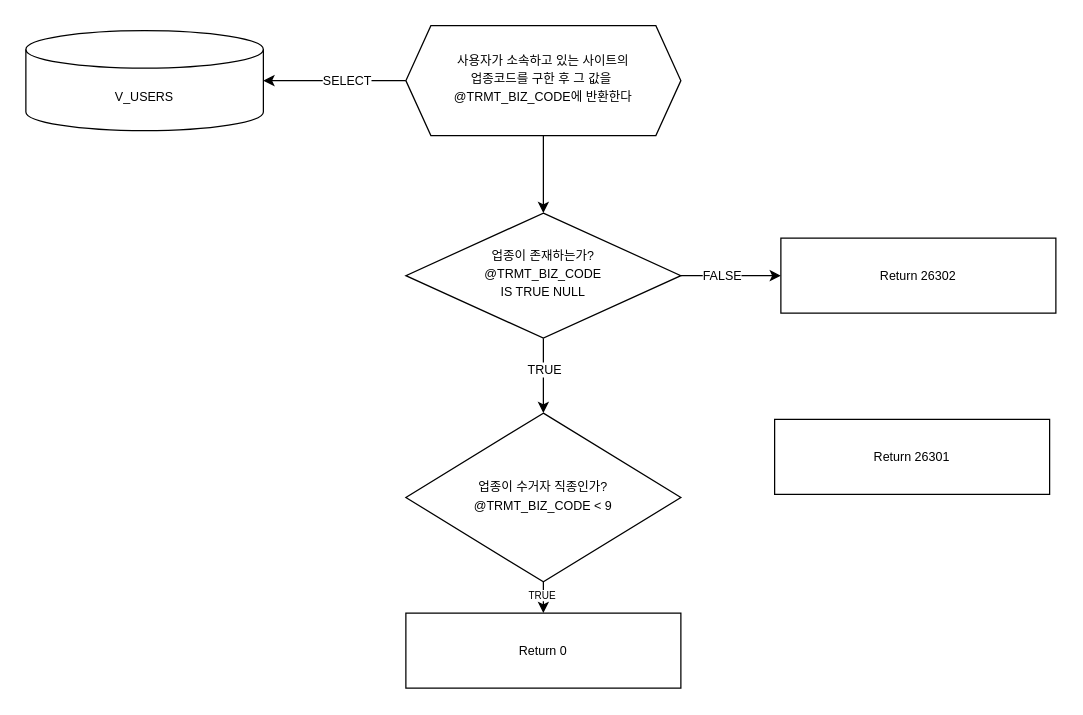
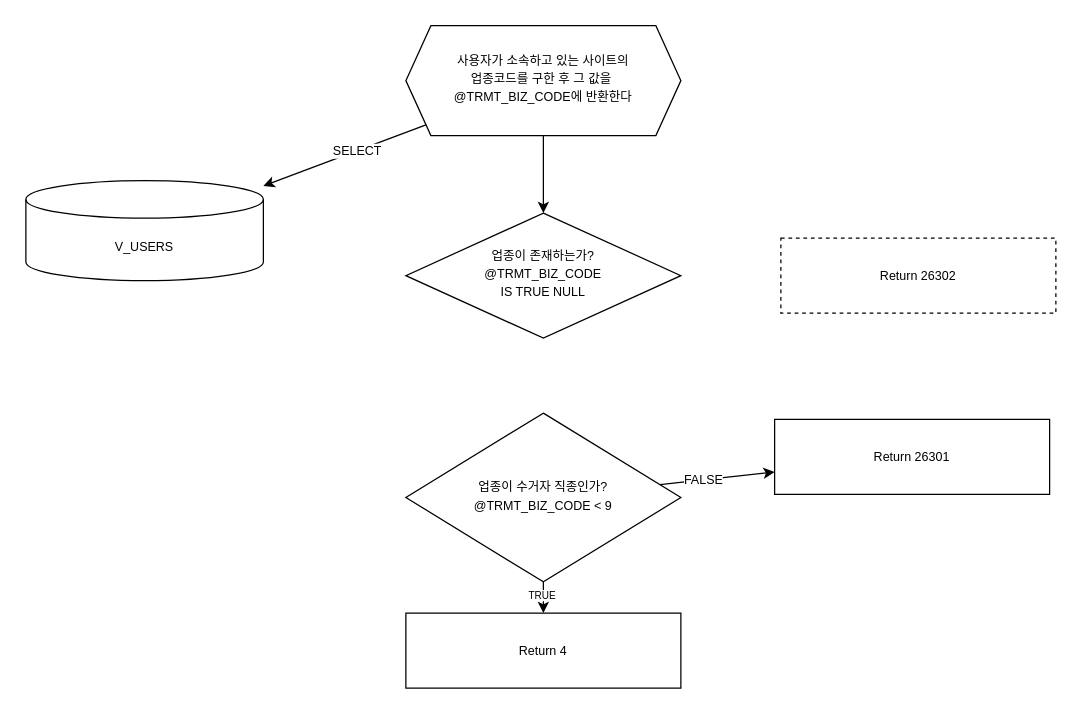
(144, 81) -> (144, 231)
(727, 276) -> none
(918, 276) -> (918, 276)
(543, 371) -> none
none -> (713, 479)
(543, 651) -> (543, 651)
